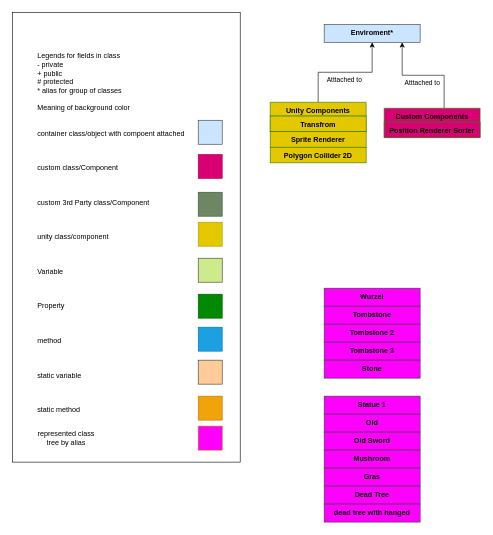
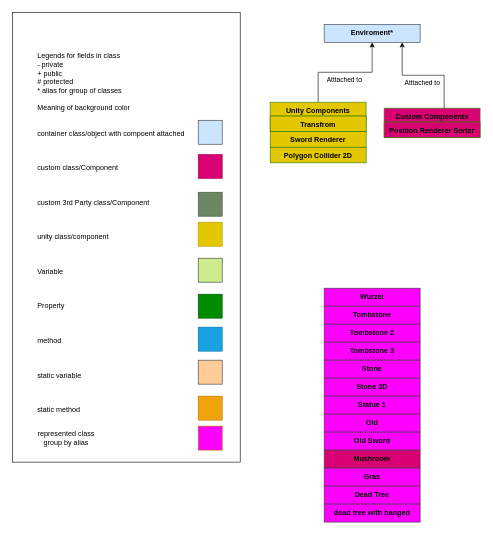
(318, 140) -> (318, 140)
none -> (372, 387)
(66, 438) -> (66, 438)
(372, 459) -> (372, 459)
